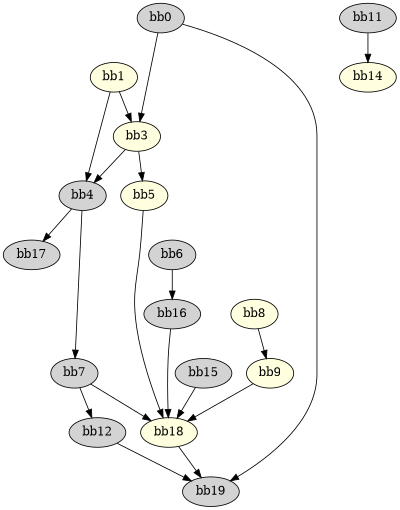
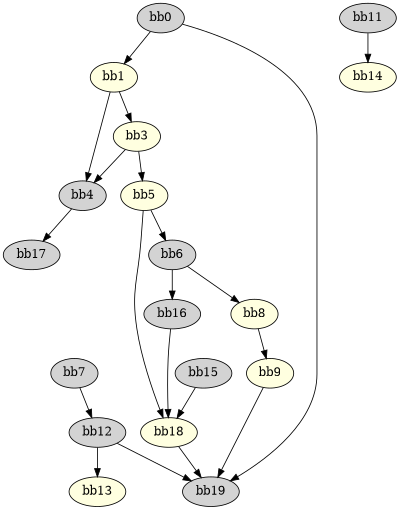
(150, 73) -> (140, 44)
none -> (156, 222)
(79, 280) -> none
none -> (210, 282)
(117, 400) -> none
(224, 400) -> (242, 429)
none -> (97, 492)
